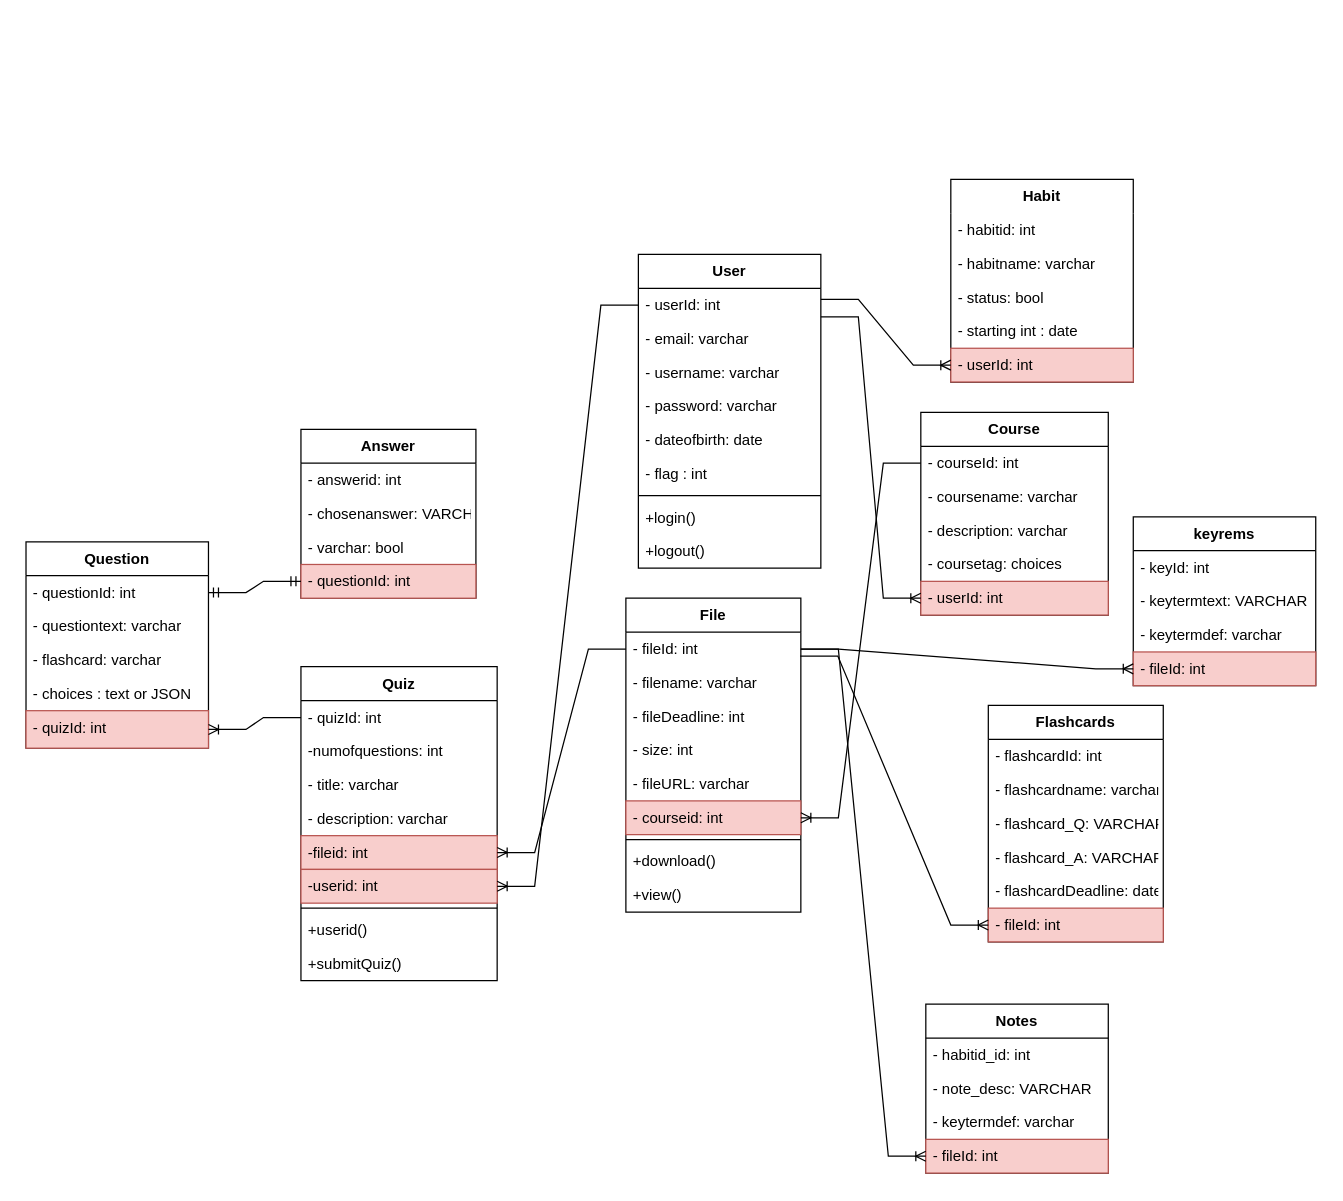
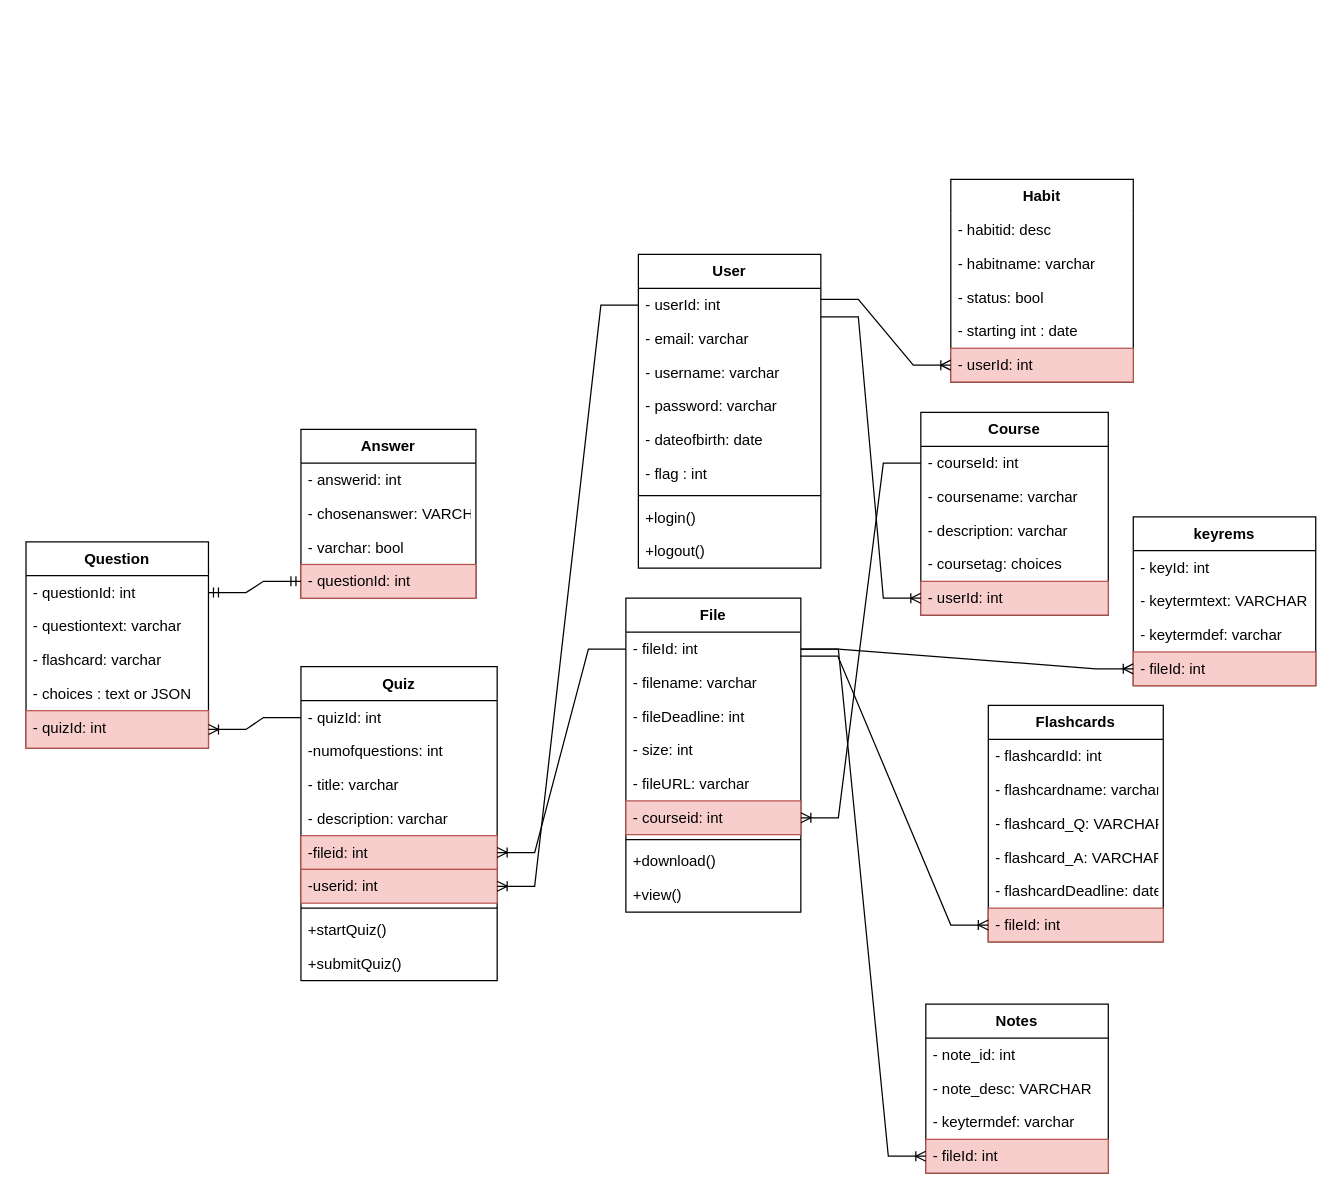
(1005, 230) -> (1011, 230)
(343, 930) -> (356, 930)
(990, 1055) -> (982, 1055)
